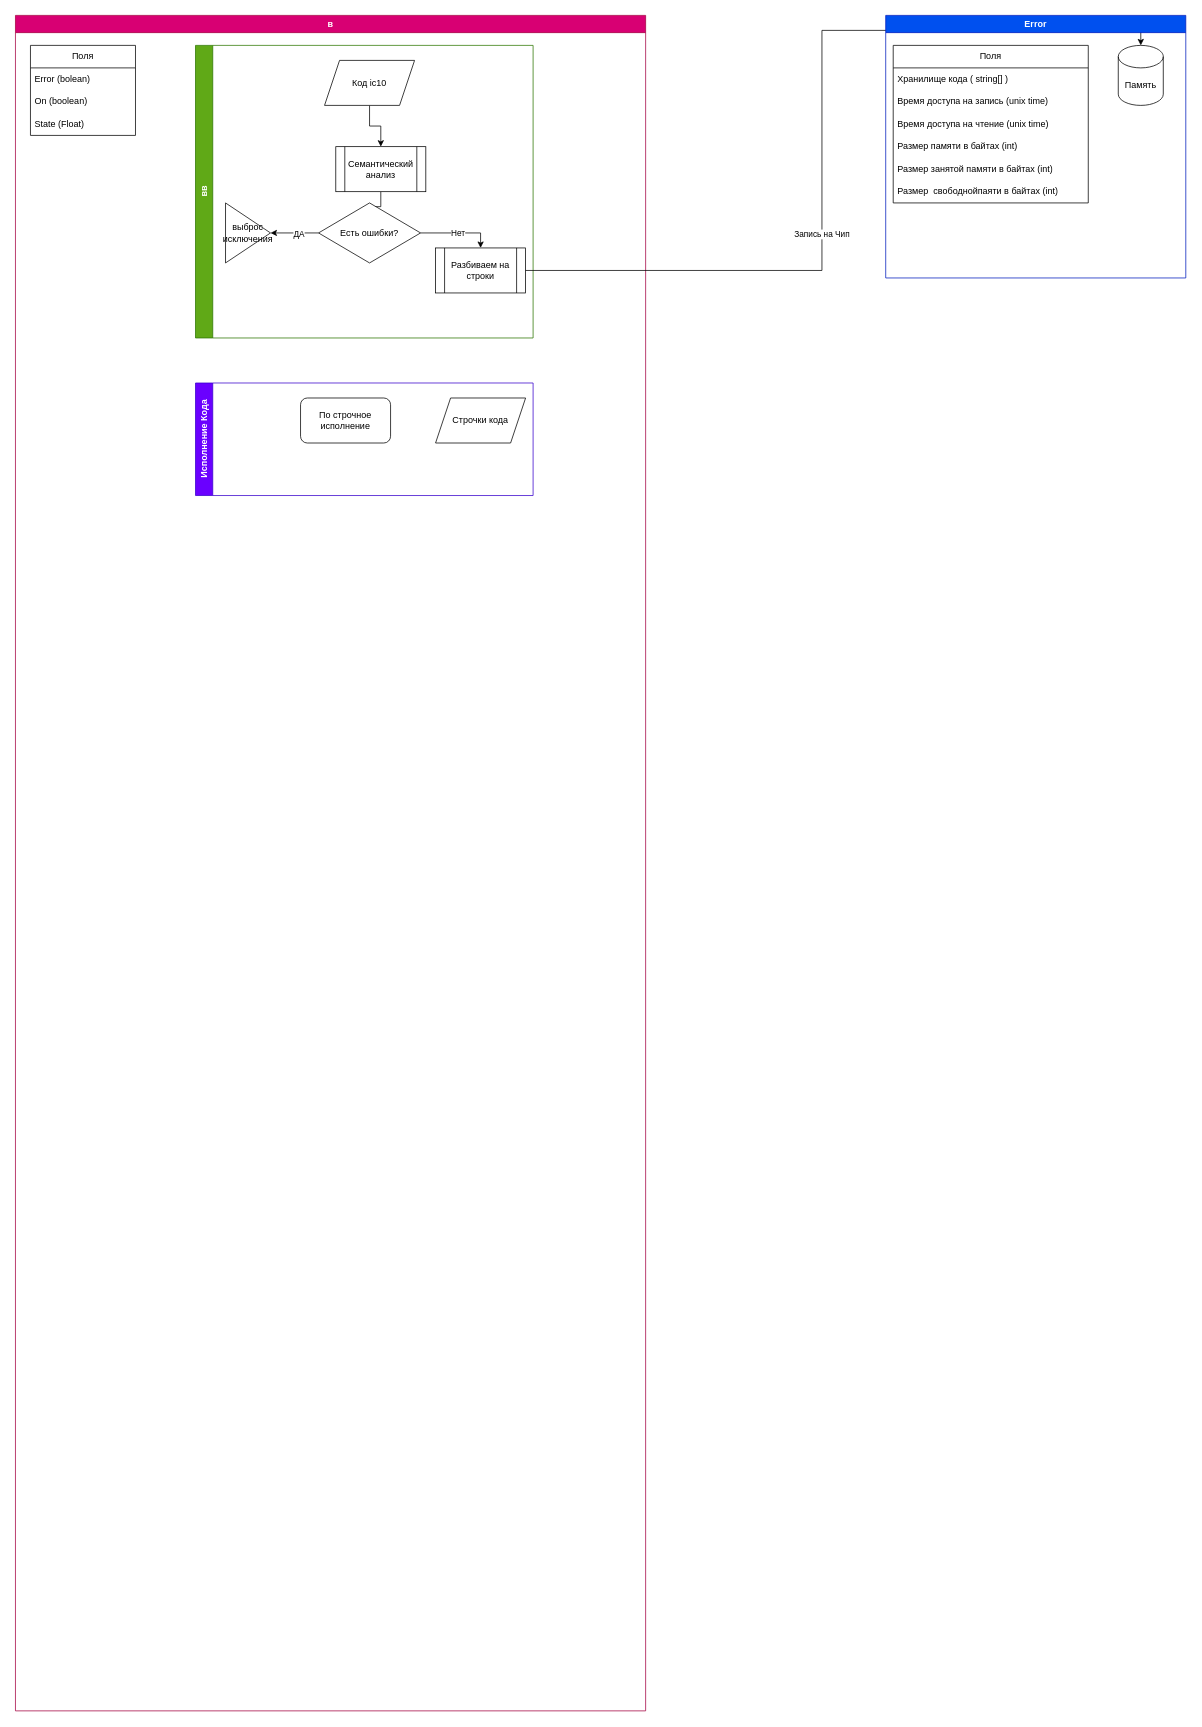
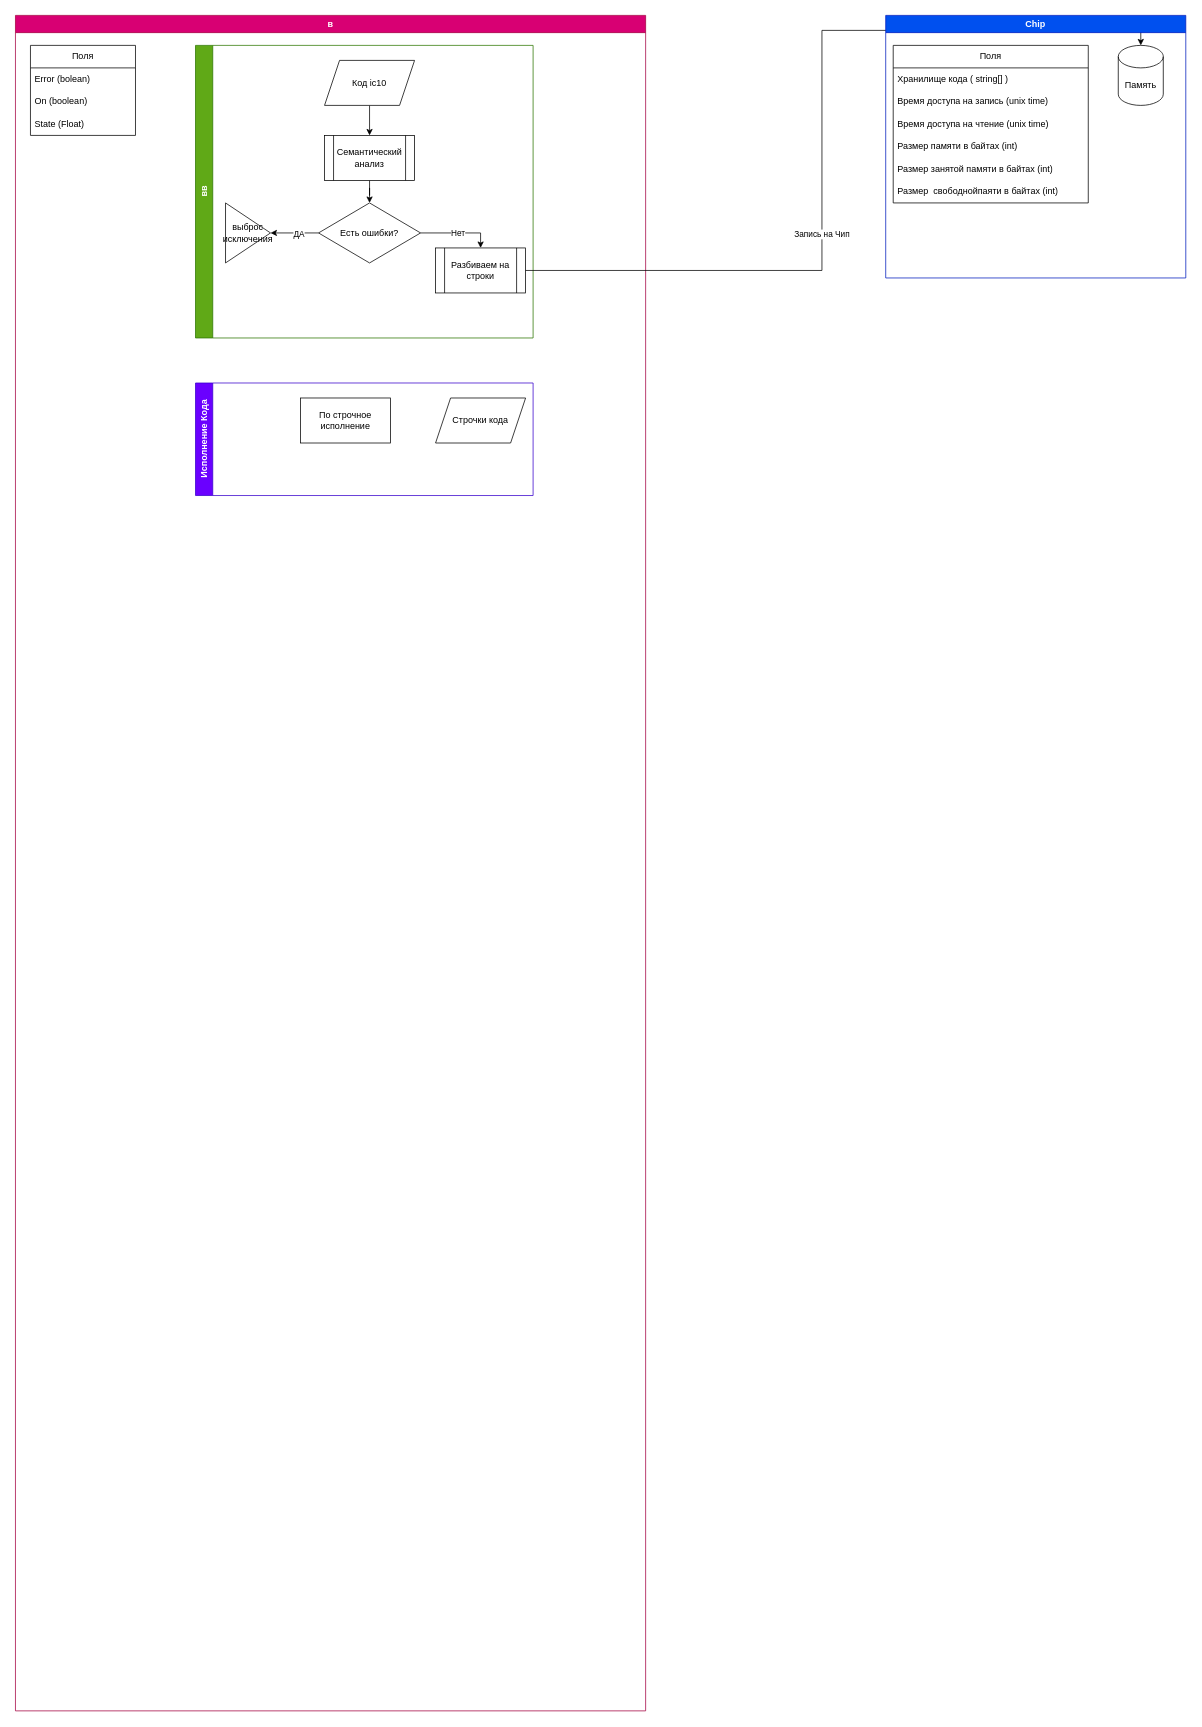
(1035, 24) -> (1035, 24)
(381, 169) -> (369, 158)
(345, 420) -> (345, 420)
